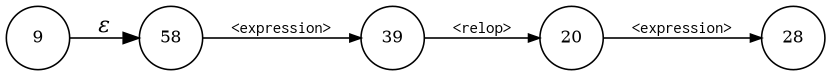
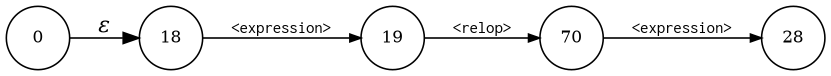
(38, 38) -> (38, 38)
(171, 38) -> (171, 38)
(393, 38) -> (393, 38)
(572, 38) -> (572, 38)
